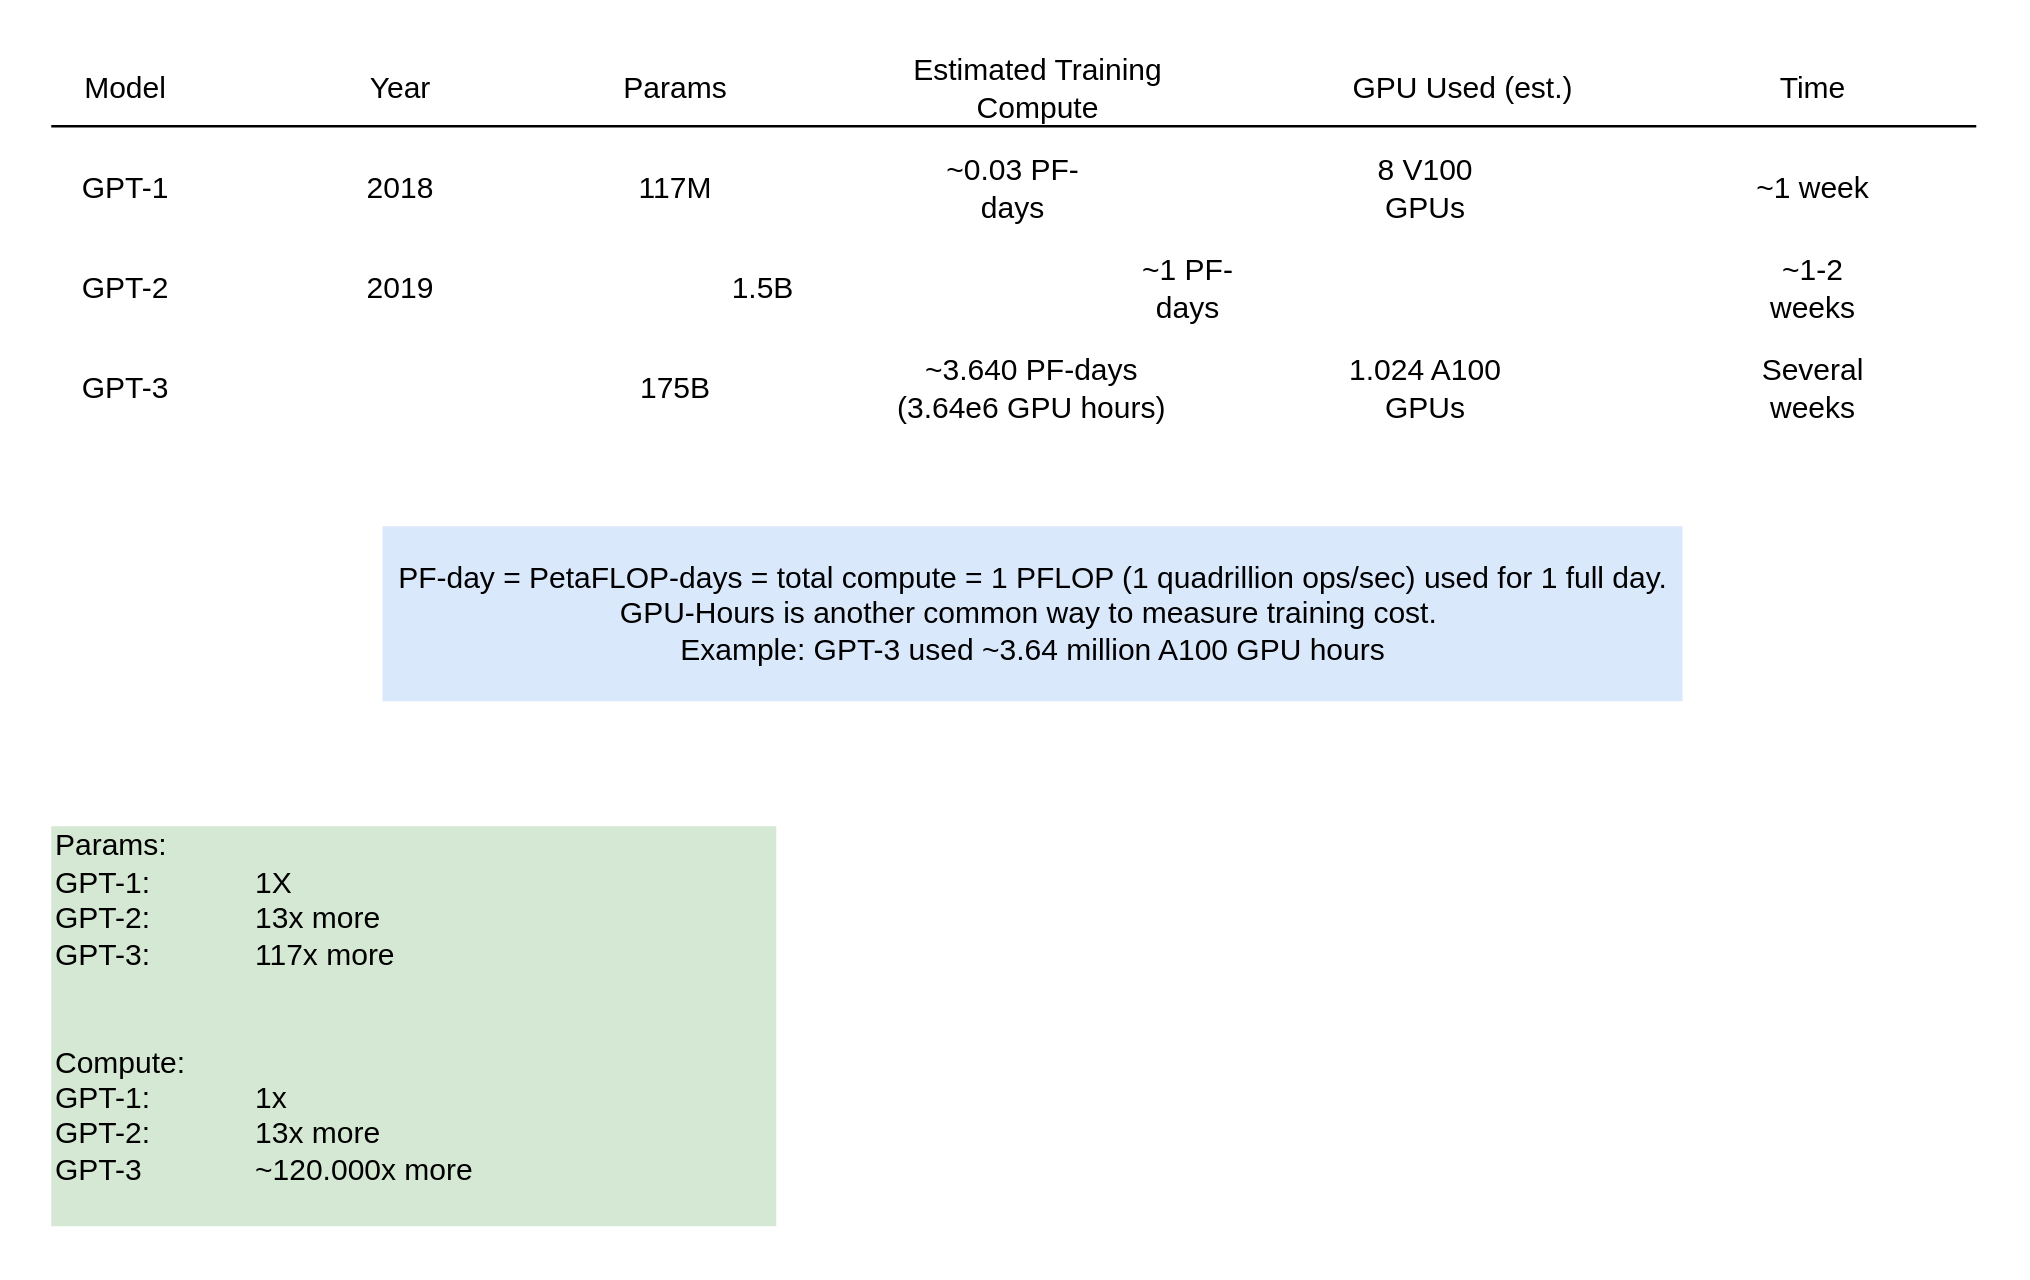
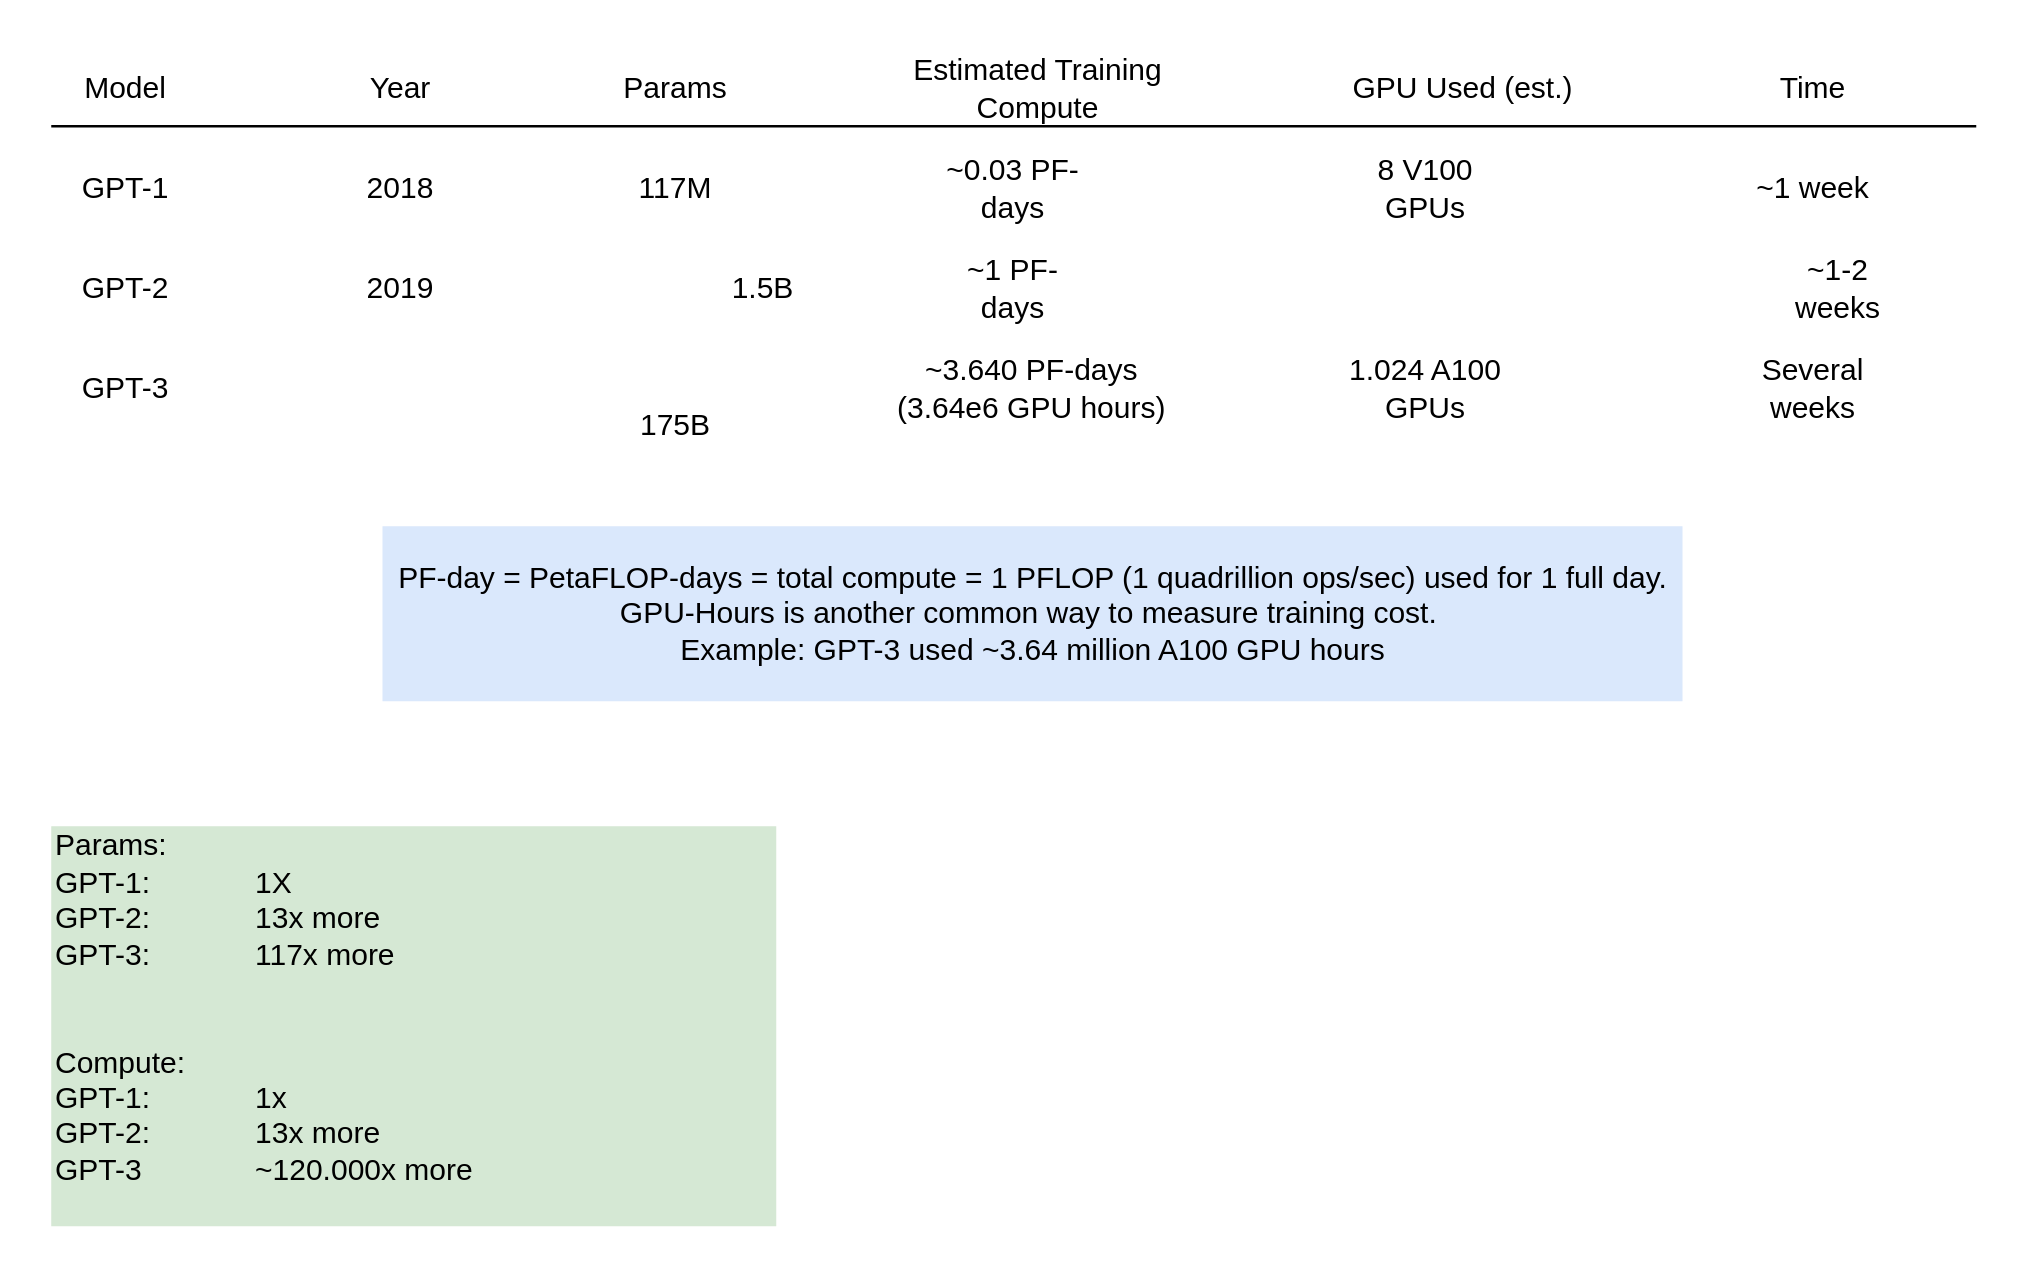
(1189, 289) -> (1014, 289)
(1814, 289) -> (1839, 289)
(676, 389) -> (676, 426)
